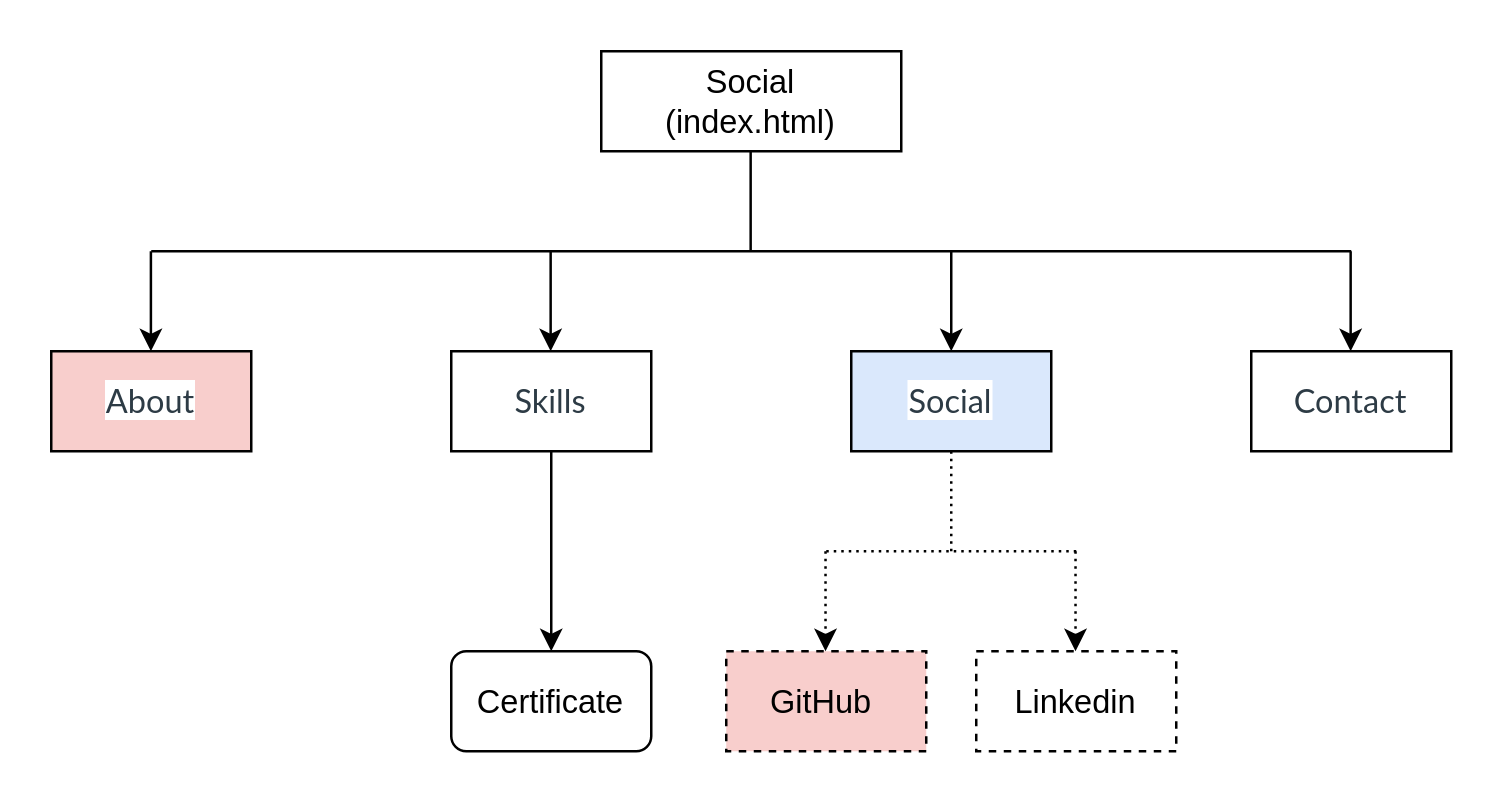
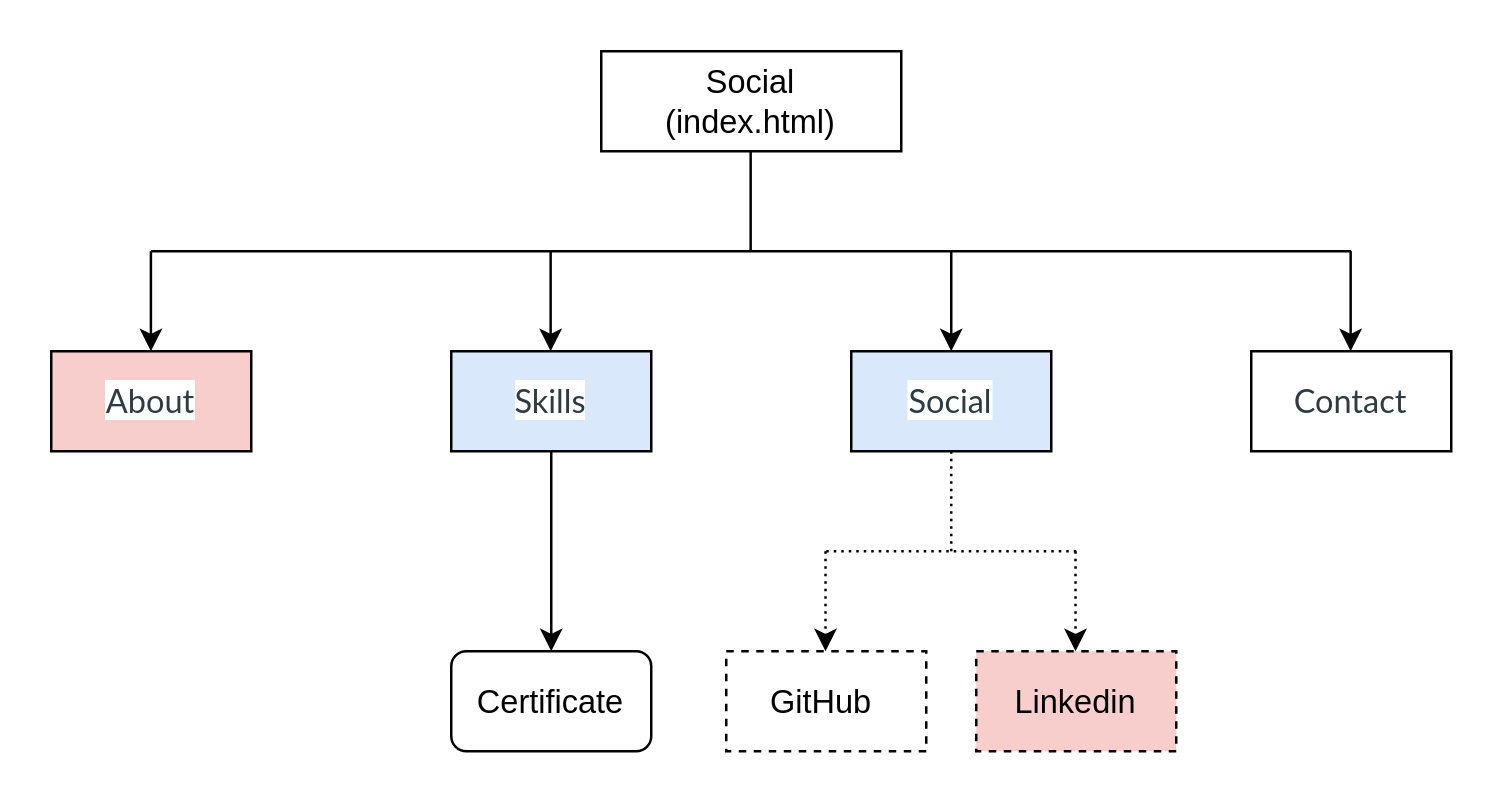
(551, 401) -> (551, 401)
(826, 701) -> (826, 701)
(1076, 701) -> (1076, 701)
